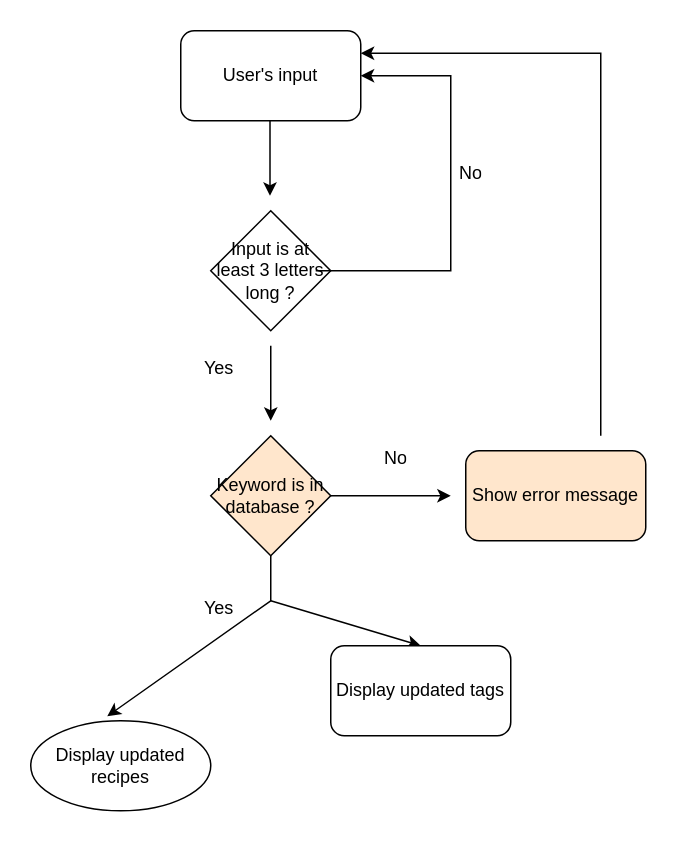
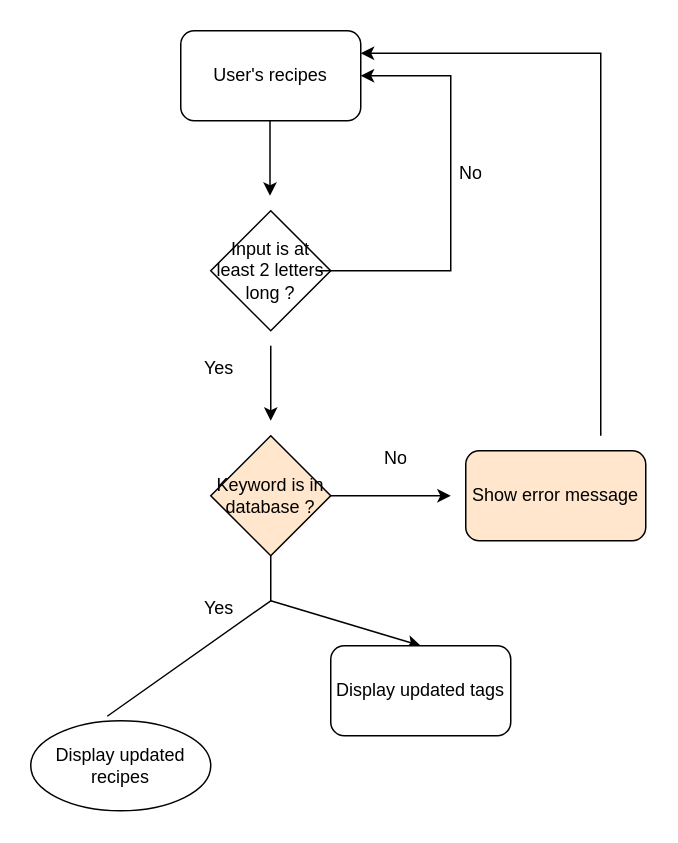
(271, 76) -> (271, 76)
(271, 271) -> (271, 271)
(117, 710) -> (113, 712)
